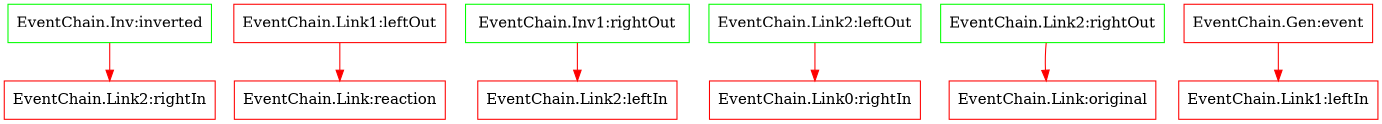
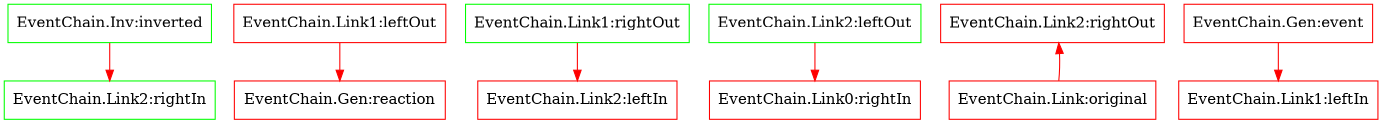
(577, 23) -> (577, 23)
(1052, 23) -> (1052, 23)
(1045, 57) -> (1060, 67)
(110, 100) -> (110, 100)
(340, 100) -> (340, 100)
